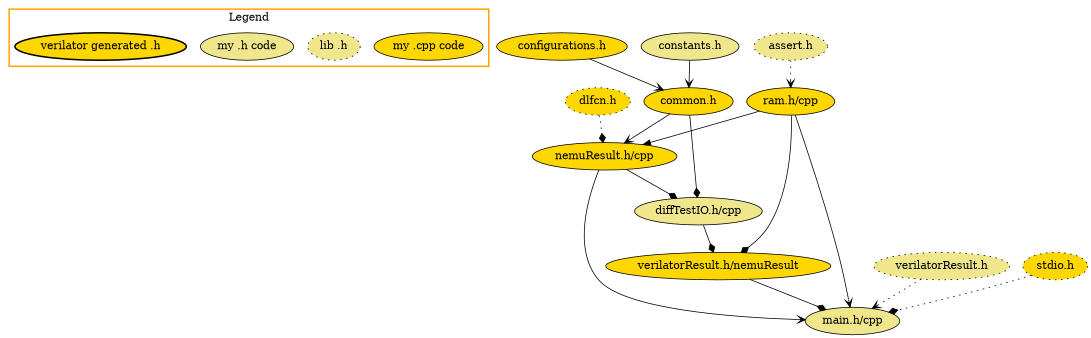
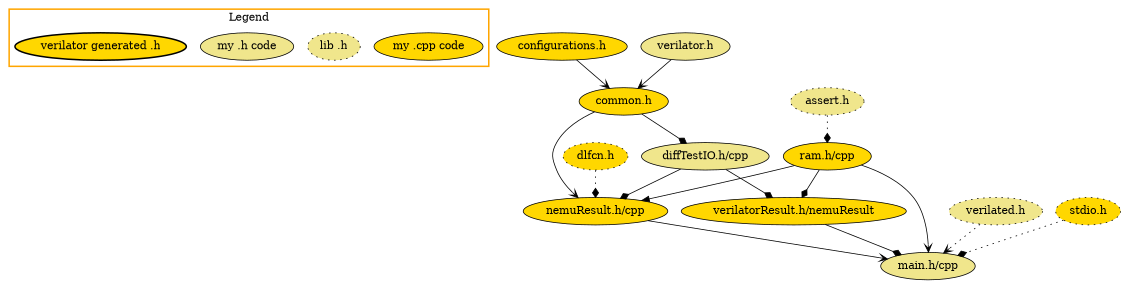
(690, 47) -> (685, 47)
(791, 70) -> (827, 124)
(648, 182) -> (655, 182)
(942, 266) -> (996, 211)
